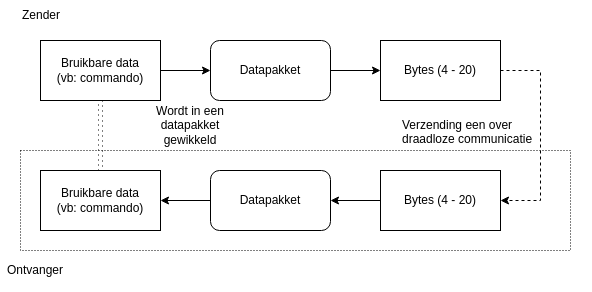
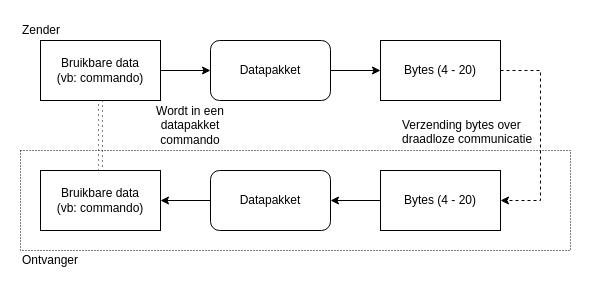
(46, 16) -> (46, 31)
(191, 126) -> (191, 126)
(470, 133) -> (470, 133)
(41, 271) -> (56, 261)
